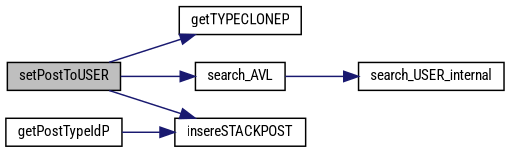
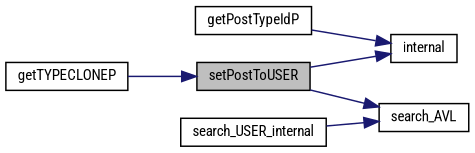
(145, 51) -> (155, 76)
(314, 76) -> (345, 124)
(240, 132) -> (424, 48)
